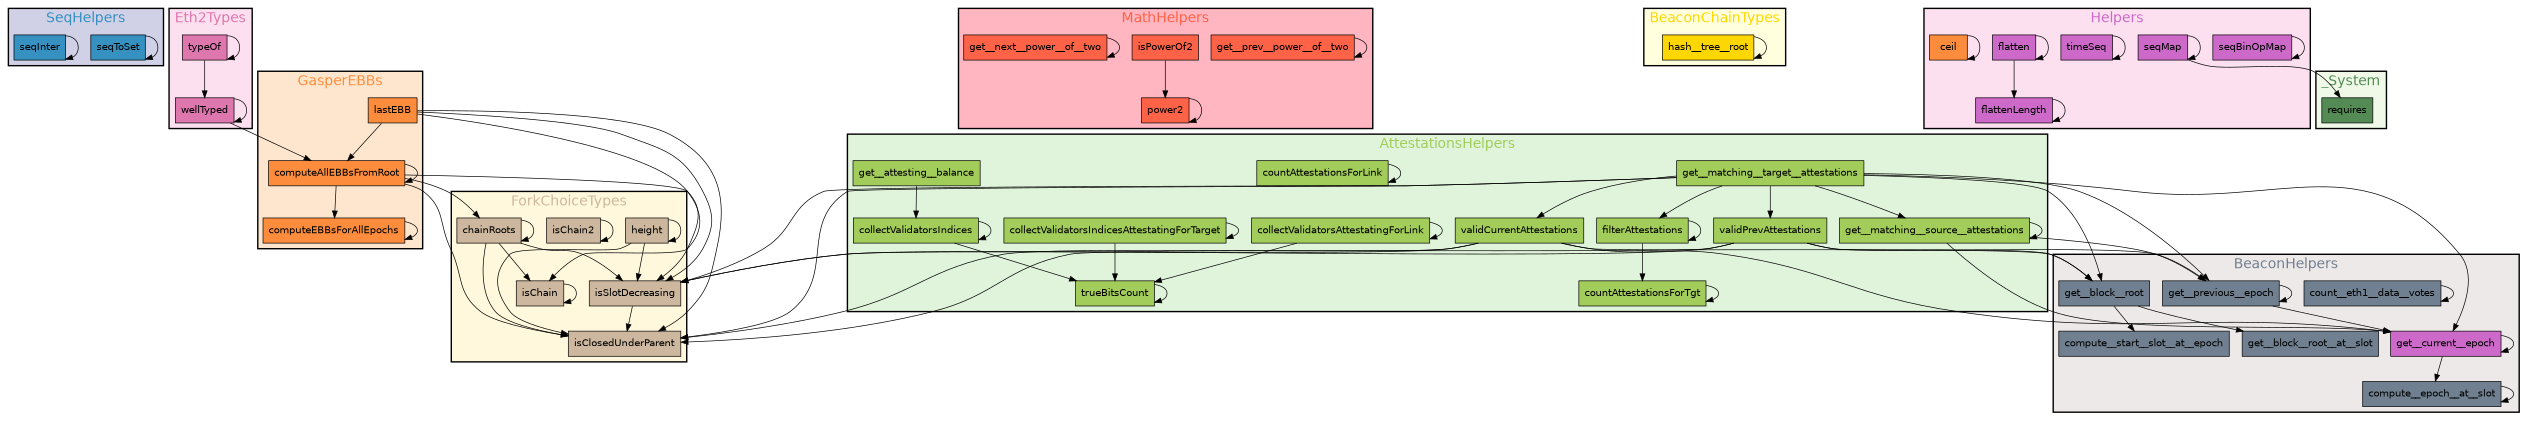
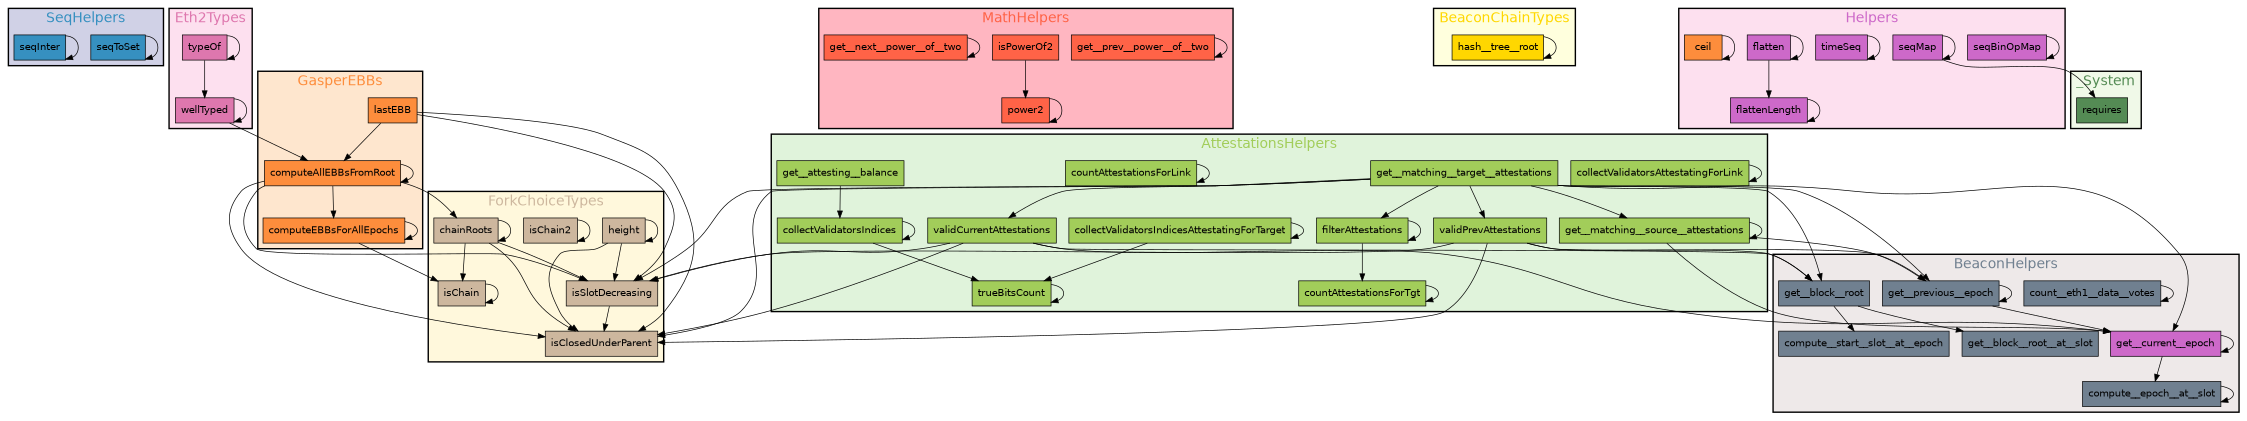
(655, 169) -> (395, 261)
(1229, 262) -> none
